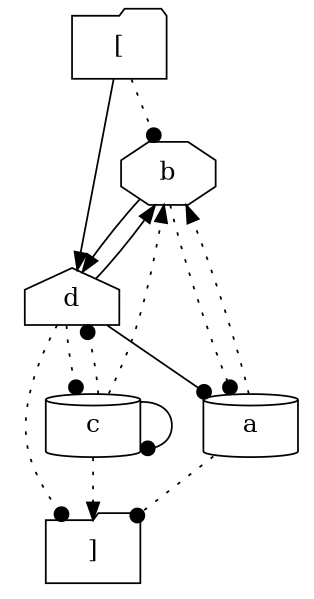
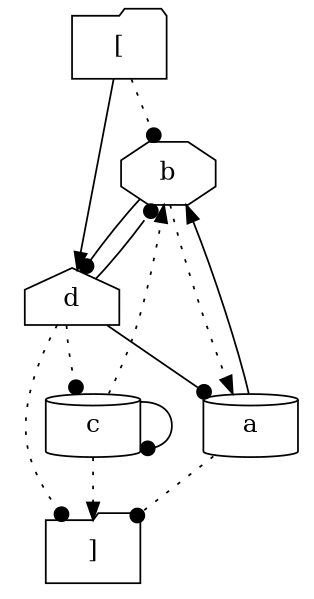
(114, 229) -> (114, 229)
(121, 250) -> (121, 250)
(196, 294) -> (196, 294)
(224, 307) -> (224, 307)
(95, 367) -> none
